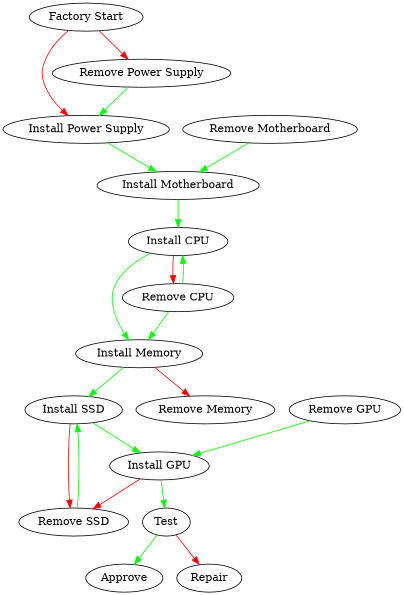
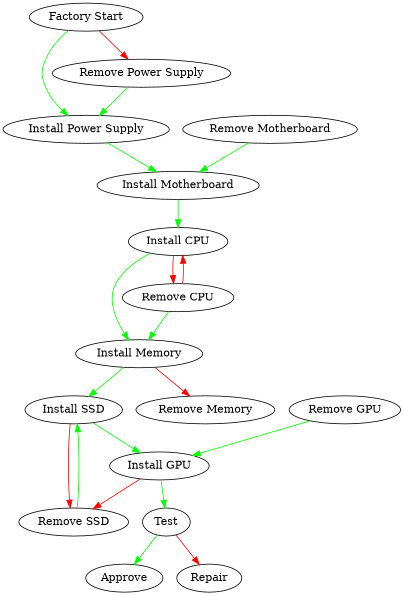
(43, 69) -> (43, 69)
(183, 273) -> (183, 273)
